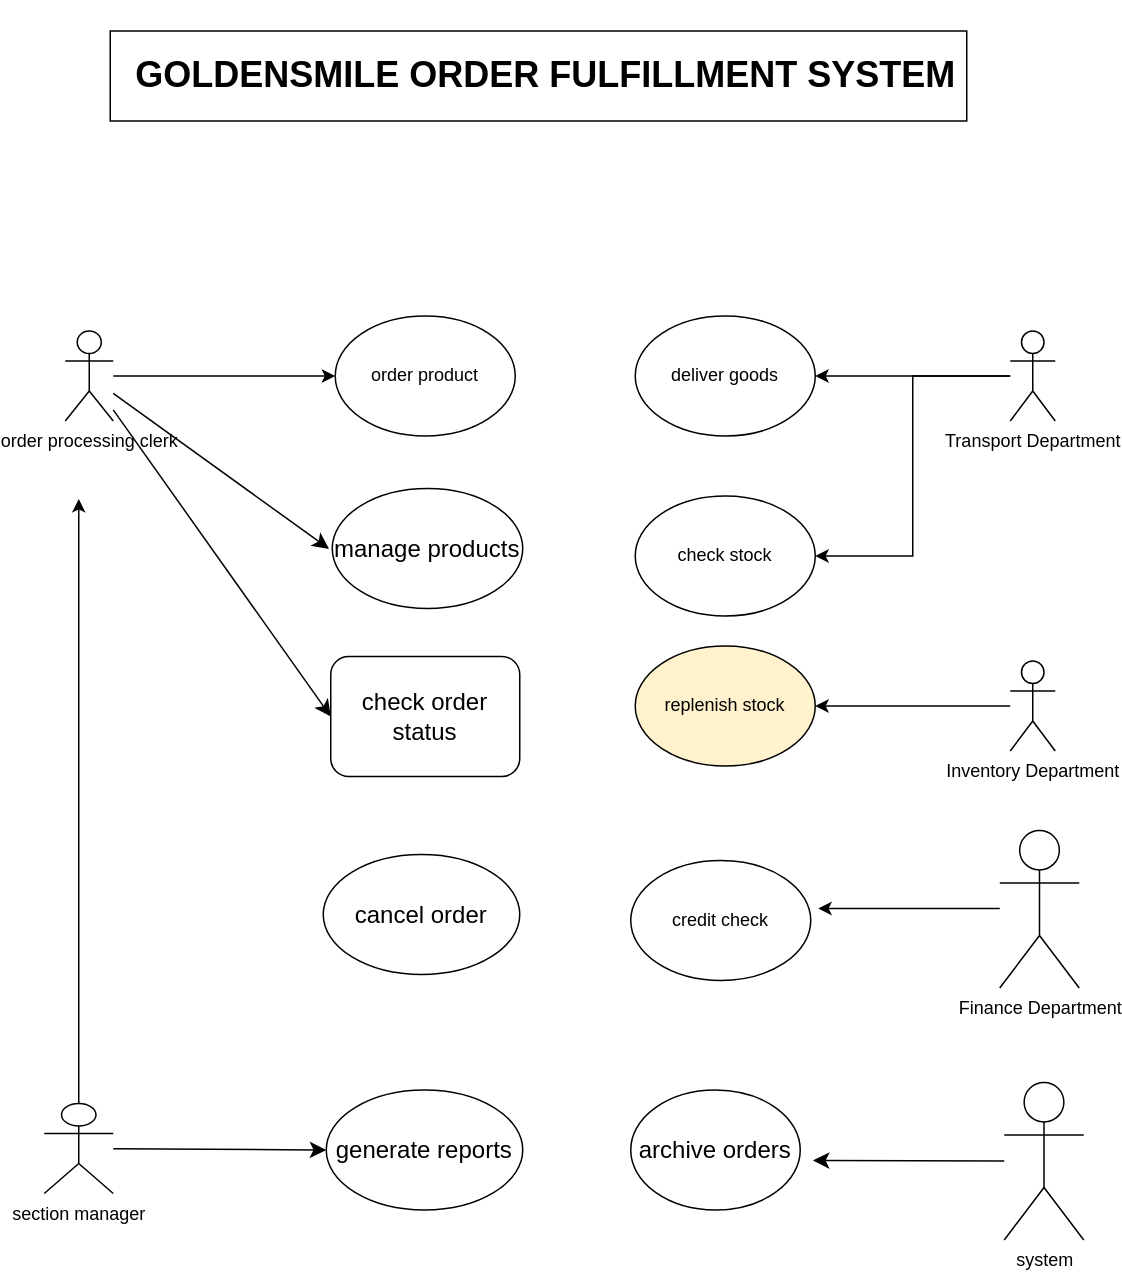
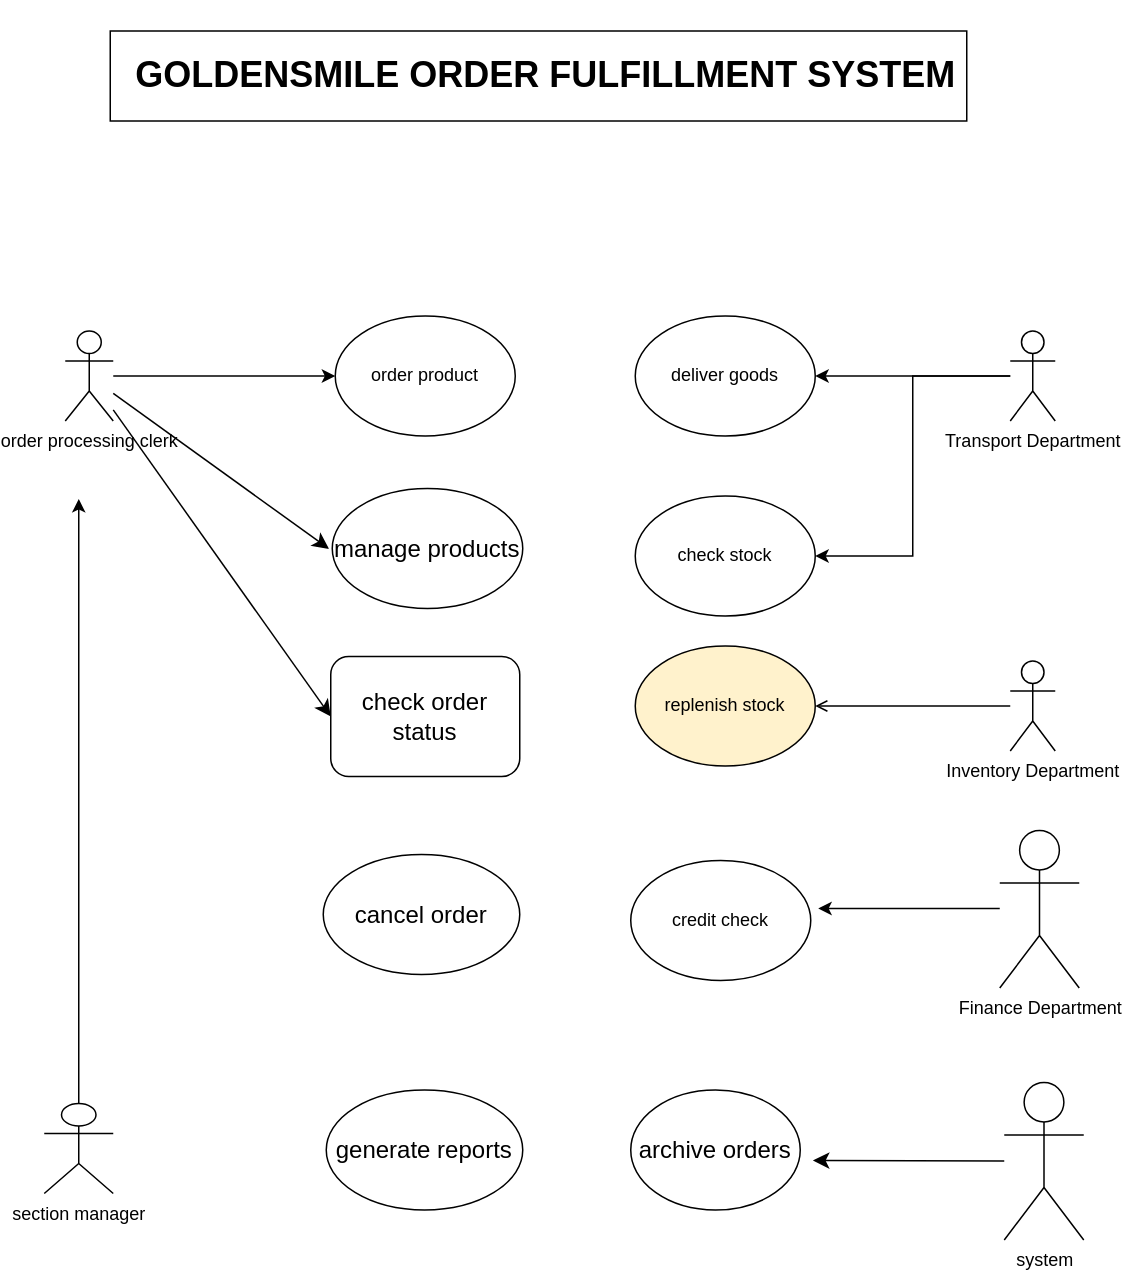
(827, 706) -> (824, 706)
(214, 1149) -> none
